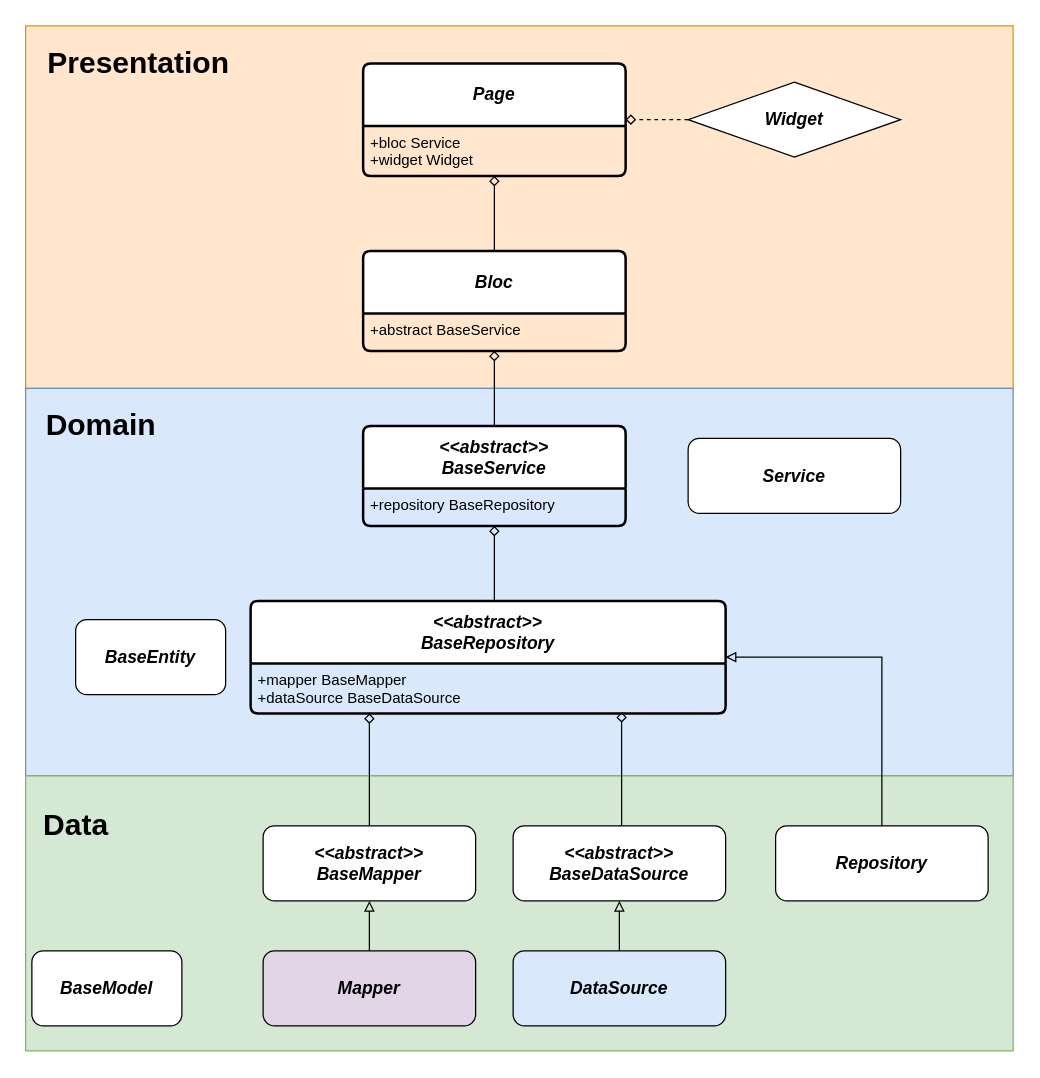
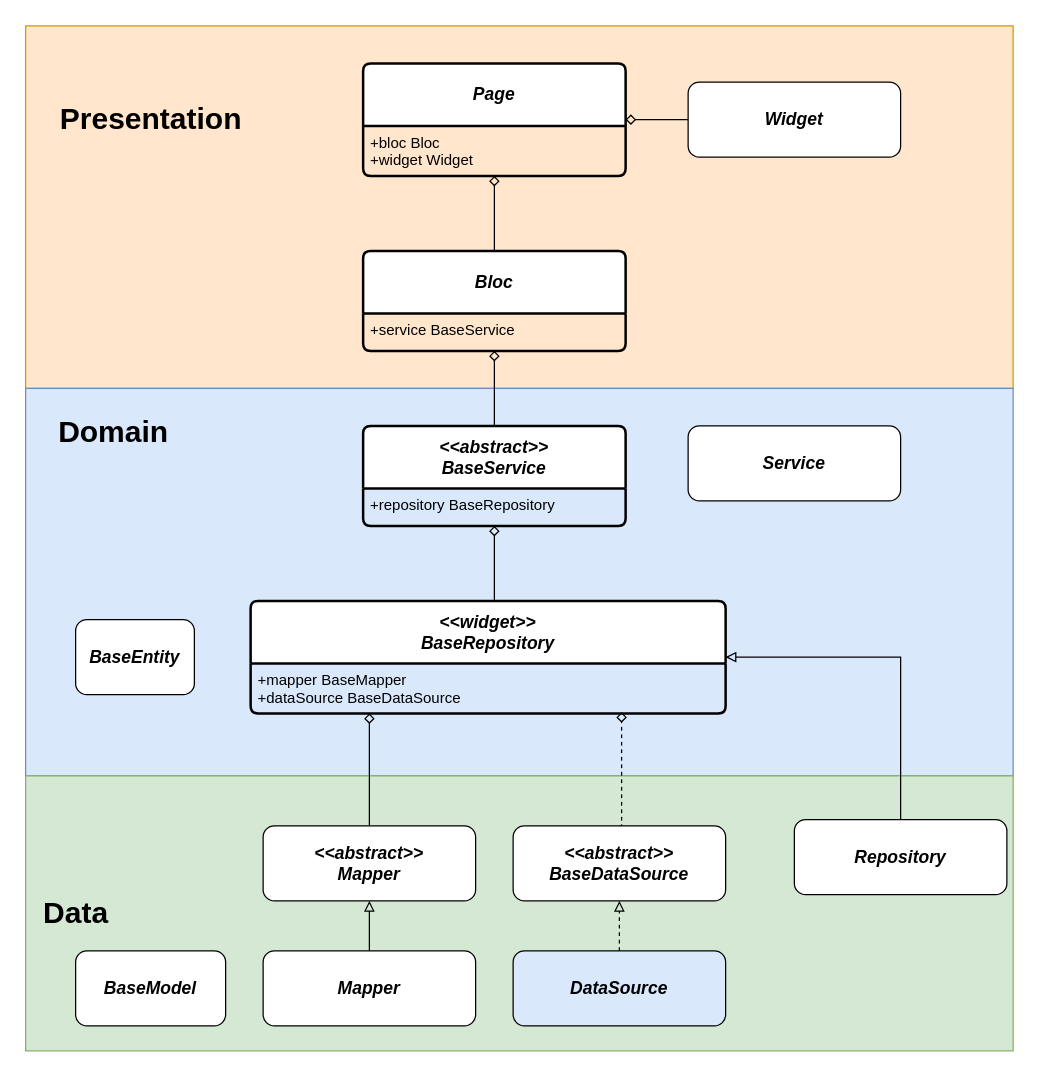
(138, 63) -> (151, 119)
(662, 119) -> (662, 119)
(794, 119) -> (794, 119)
(424, 152) -> (424, 152)
(455, 331) -> (449, 331)
(101, 426) -> (113, 432)
(794, 476) -> (794, 463)
(488, 632) -> (488, 632)
(151, 657) -> (135, 657)
(622, 774) -> (622, 774)
(76, 826) -> (76, 913)
(369, 863) -> (369, 863)
(882, 863) -> (901, 857)
(619, 930) -> (619, 930)
(107, 988) -> (151, 988)
(369, 988) -> (369, 988)
